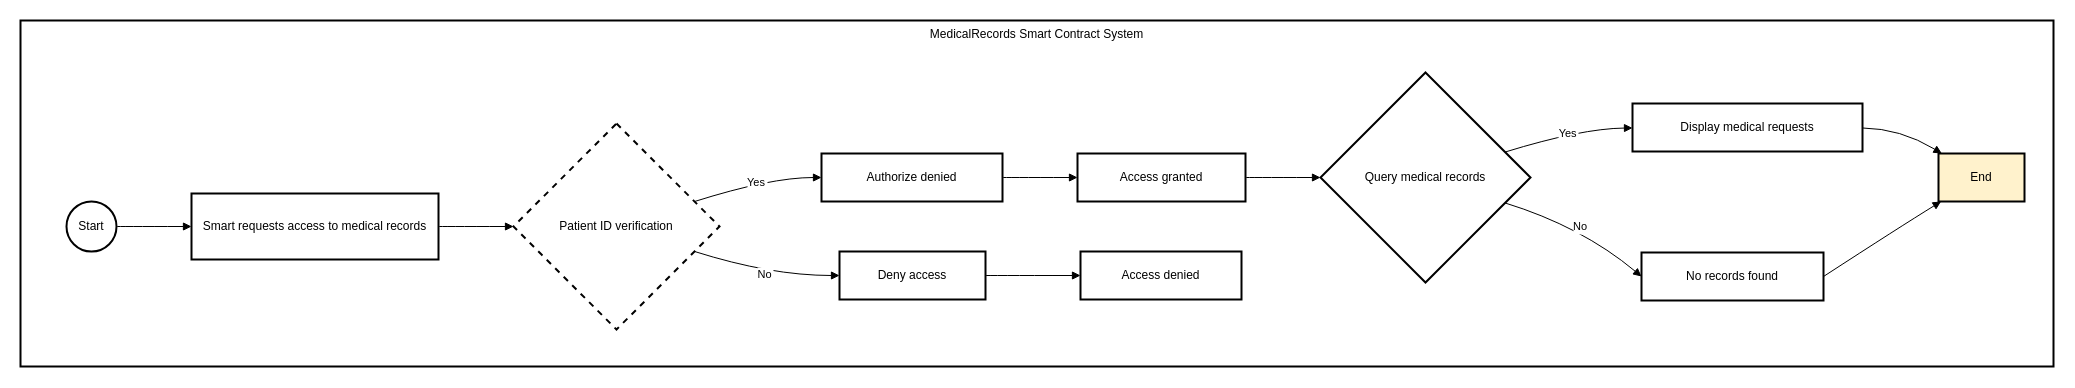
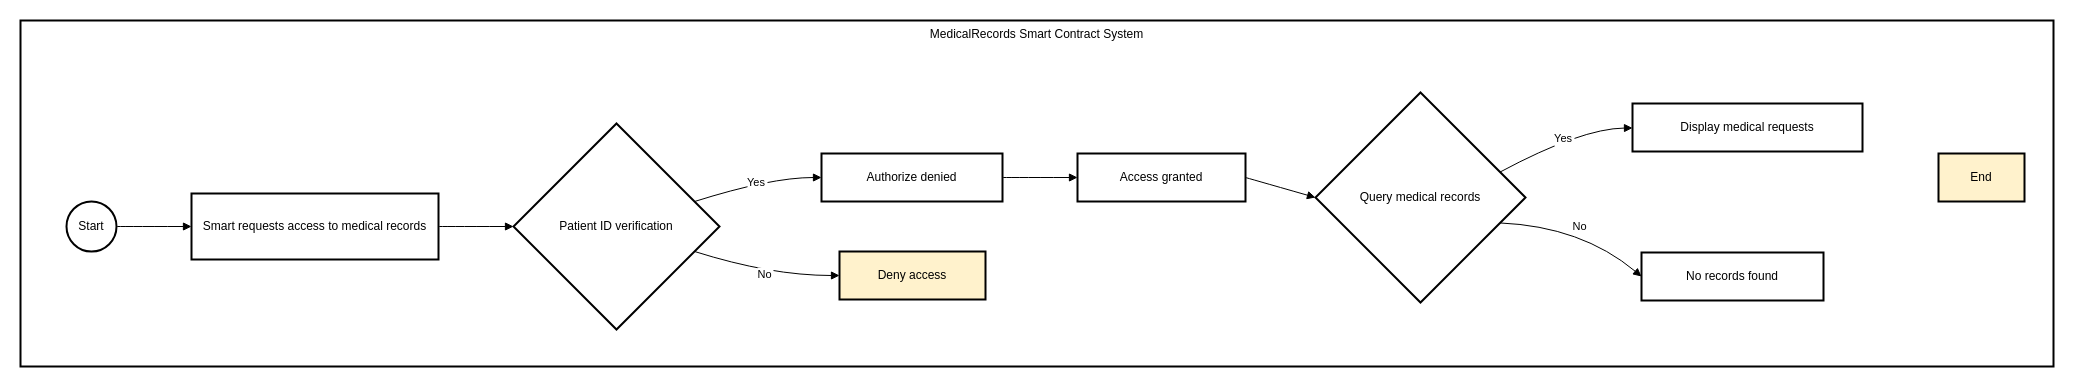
(1900, 134) -> none
(1426, 178) -> (1421, 198)
(617, 227) -> (617, 227)
(1878, 241) -> none
(913, 276) -> (913, 276)
(1029, 276) -> none
(1161, 276) -> none
